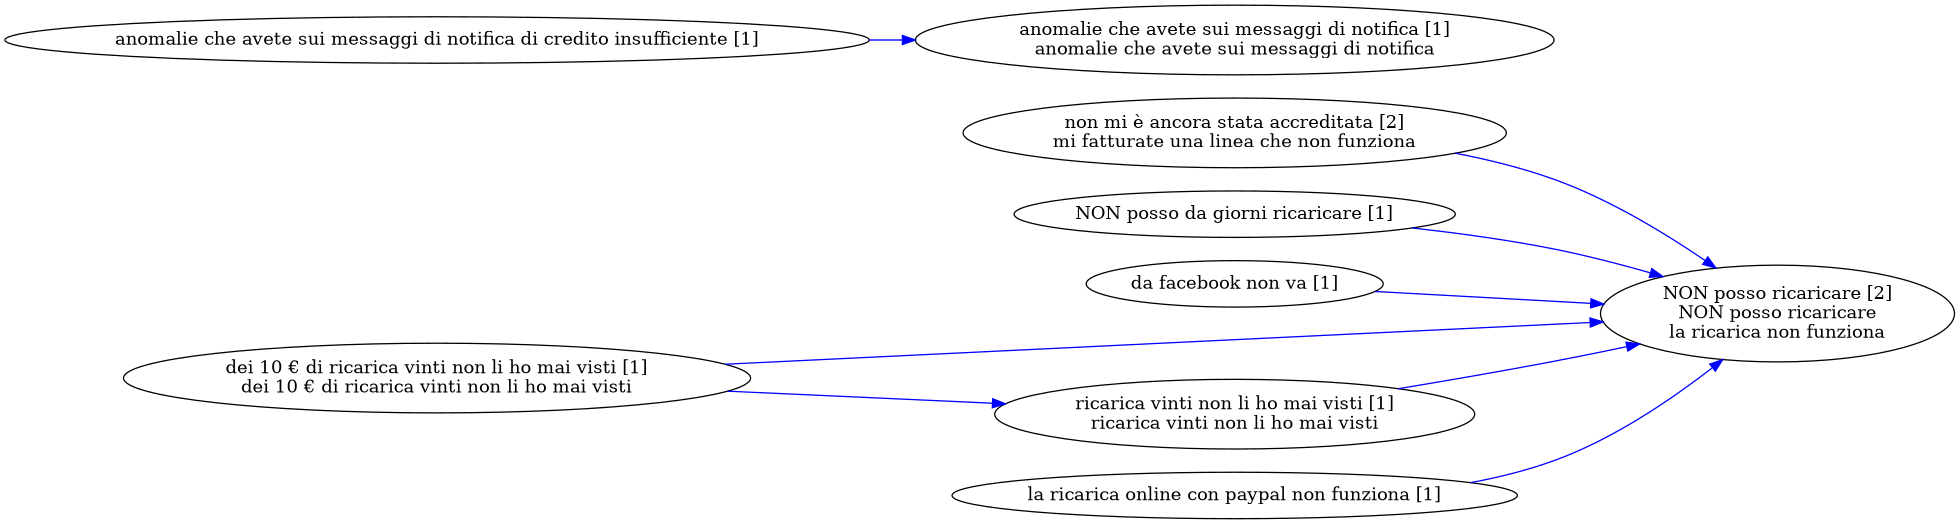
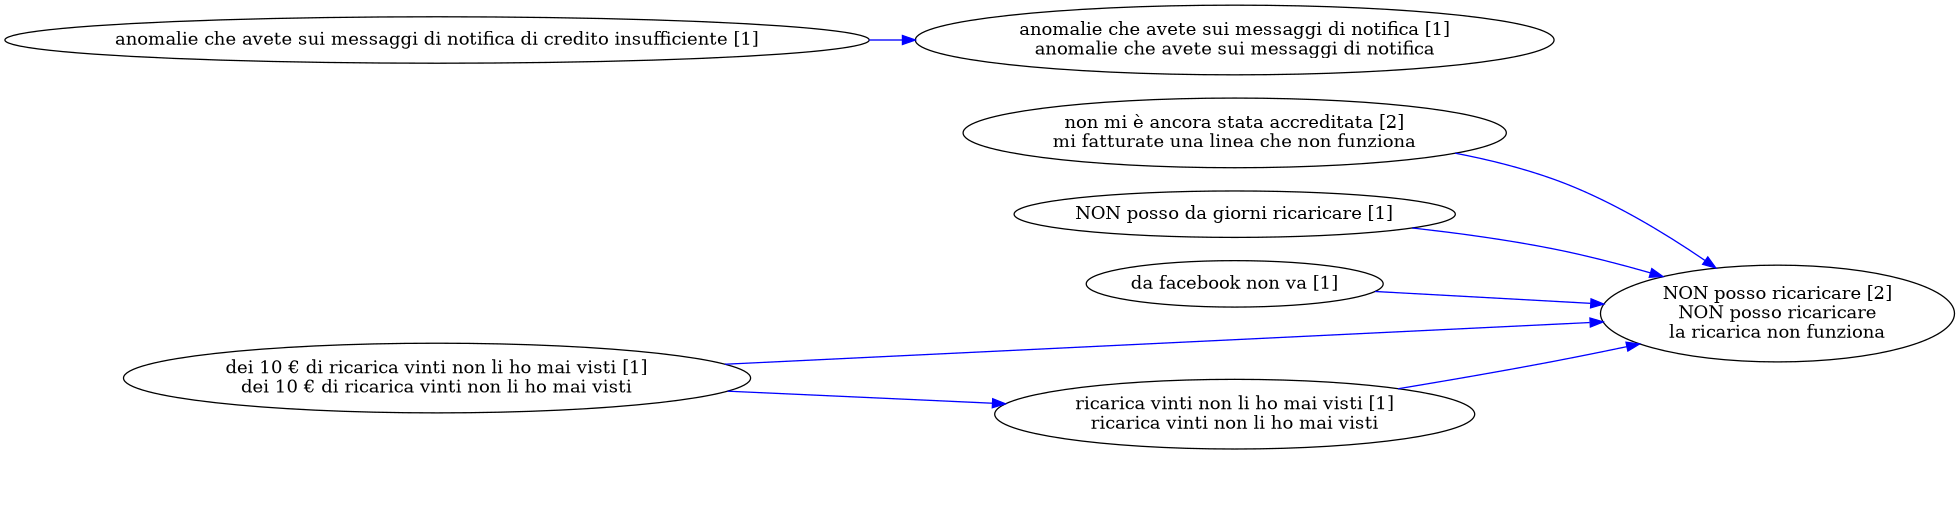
(1235, 495) -> none
